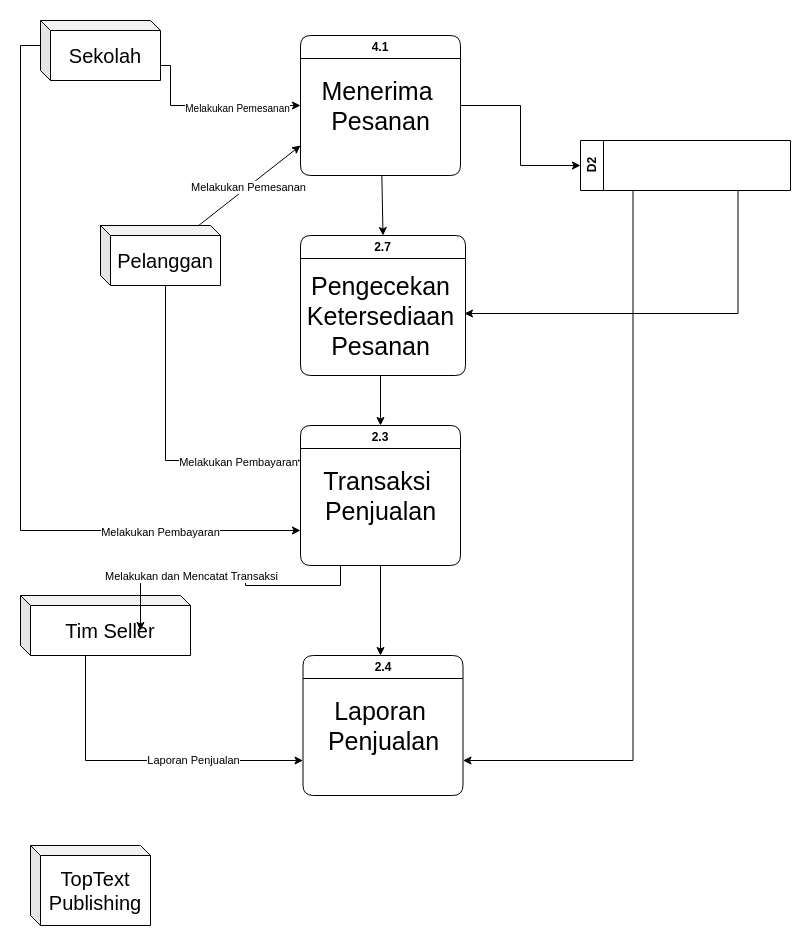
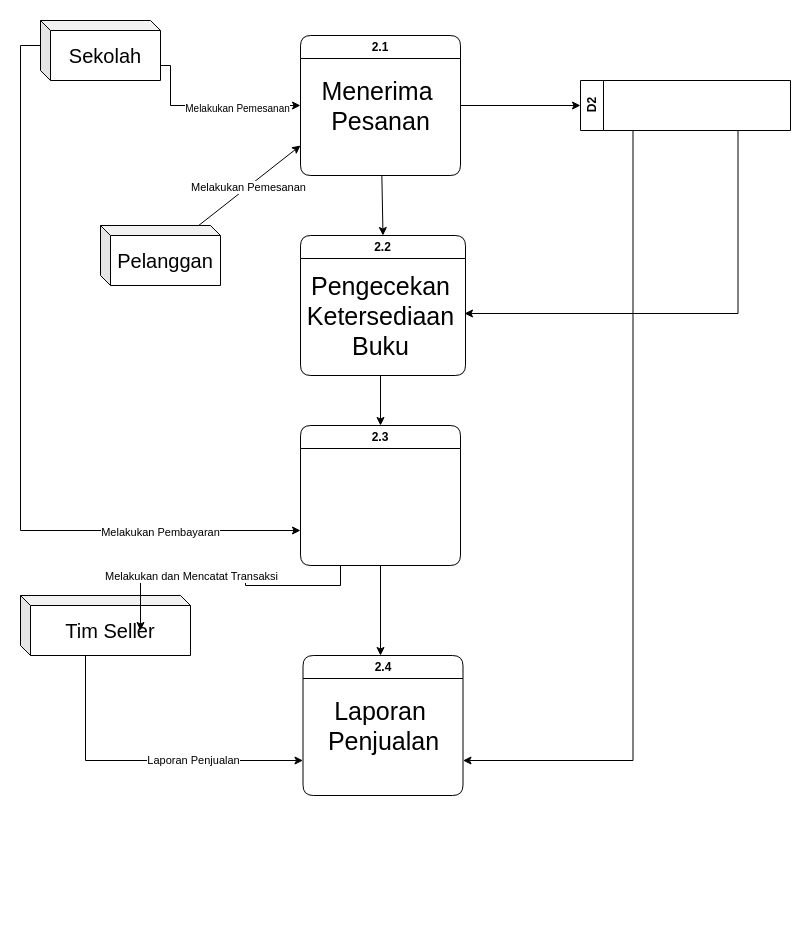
(381, 48) -> (381, 48)
(686, 166) -> (686, 106)
(383, 248) -> (383, 248)
(381, 316) -> (381, 316)
(166, 437) -> none
(381, 496) -> none
(91, 886) -> none
